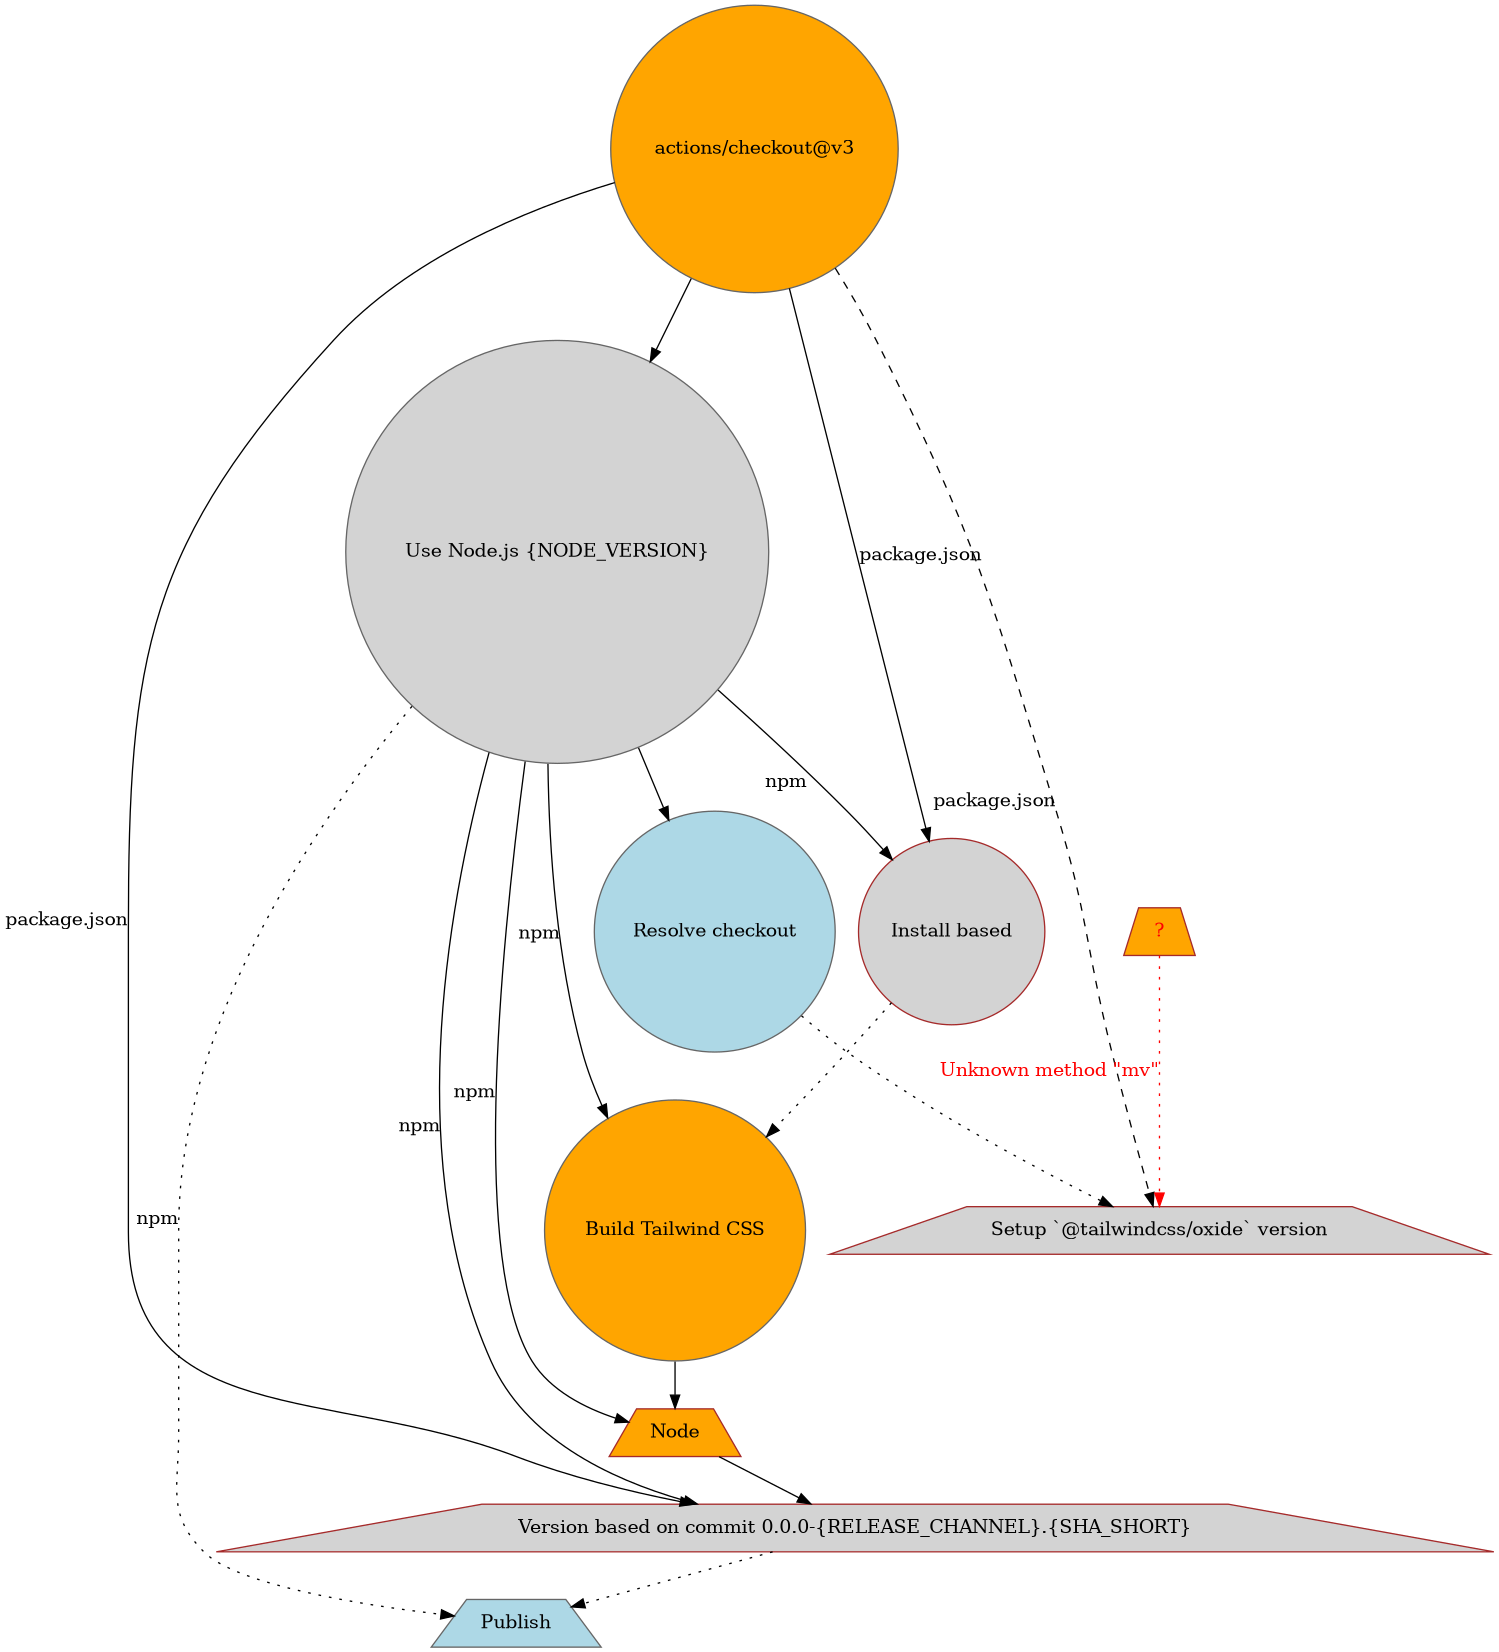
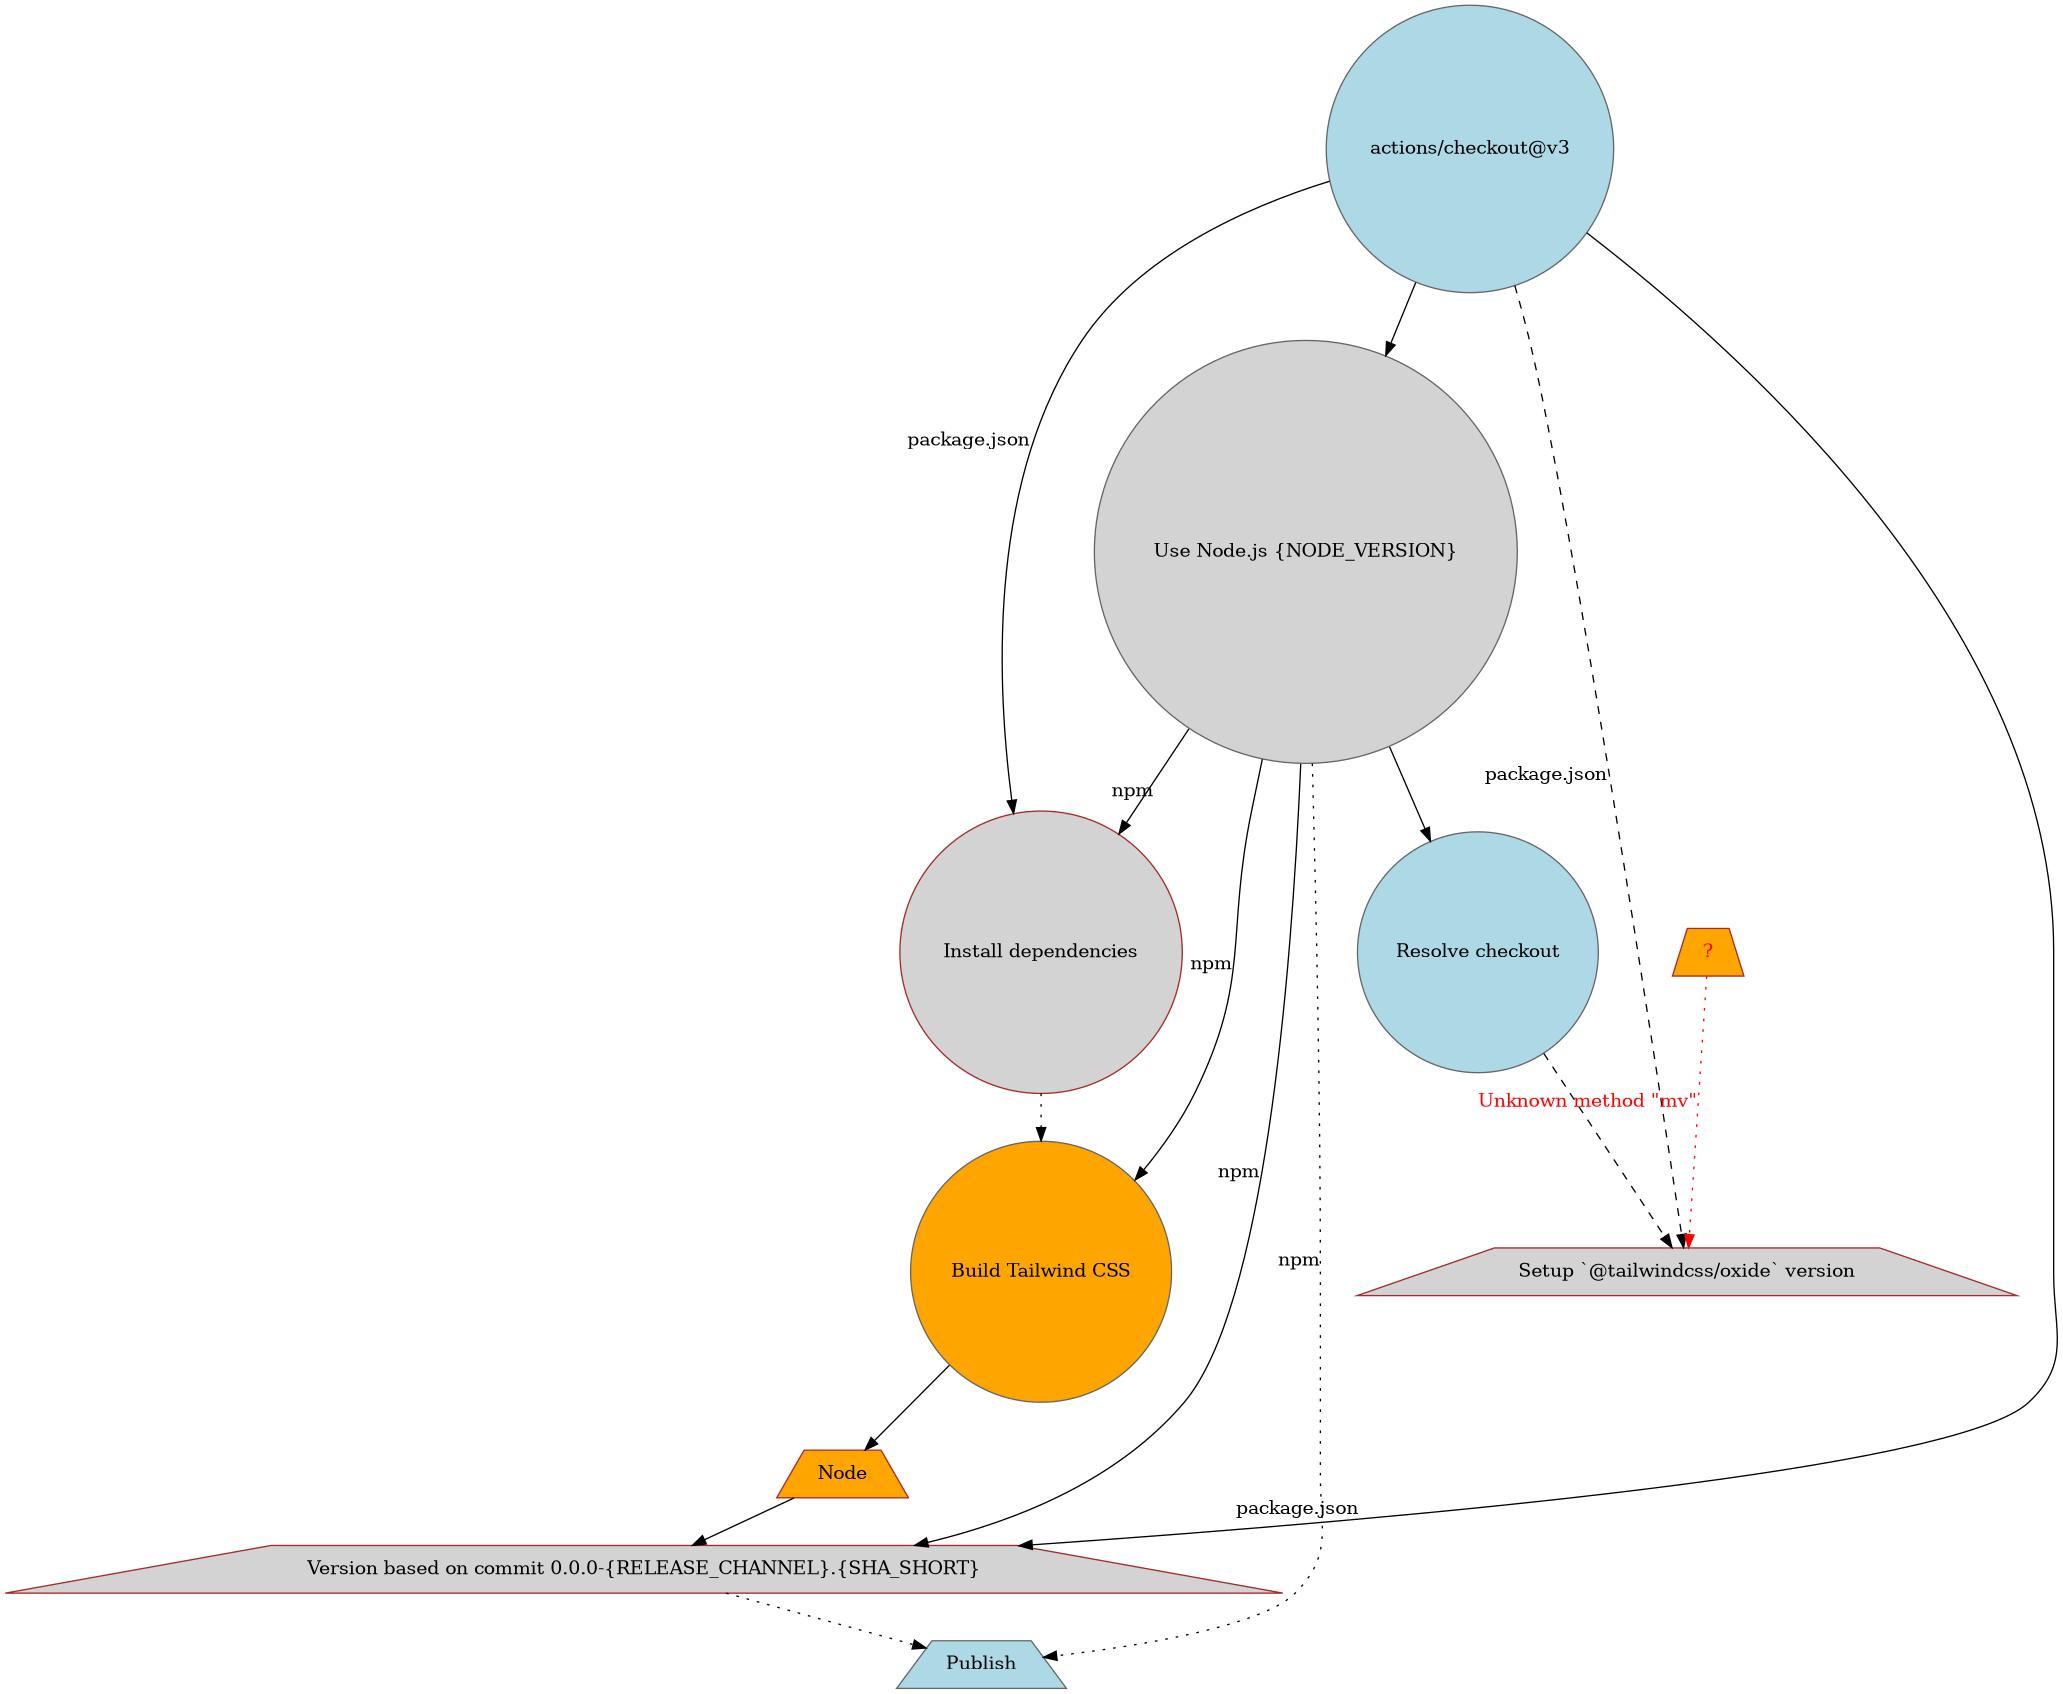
(754, 149) -> (1470, 149)
(952, 932) -> (1041, 952)
(496, 1115) -> none
(946, 1116) -> (1604, 1145)
